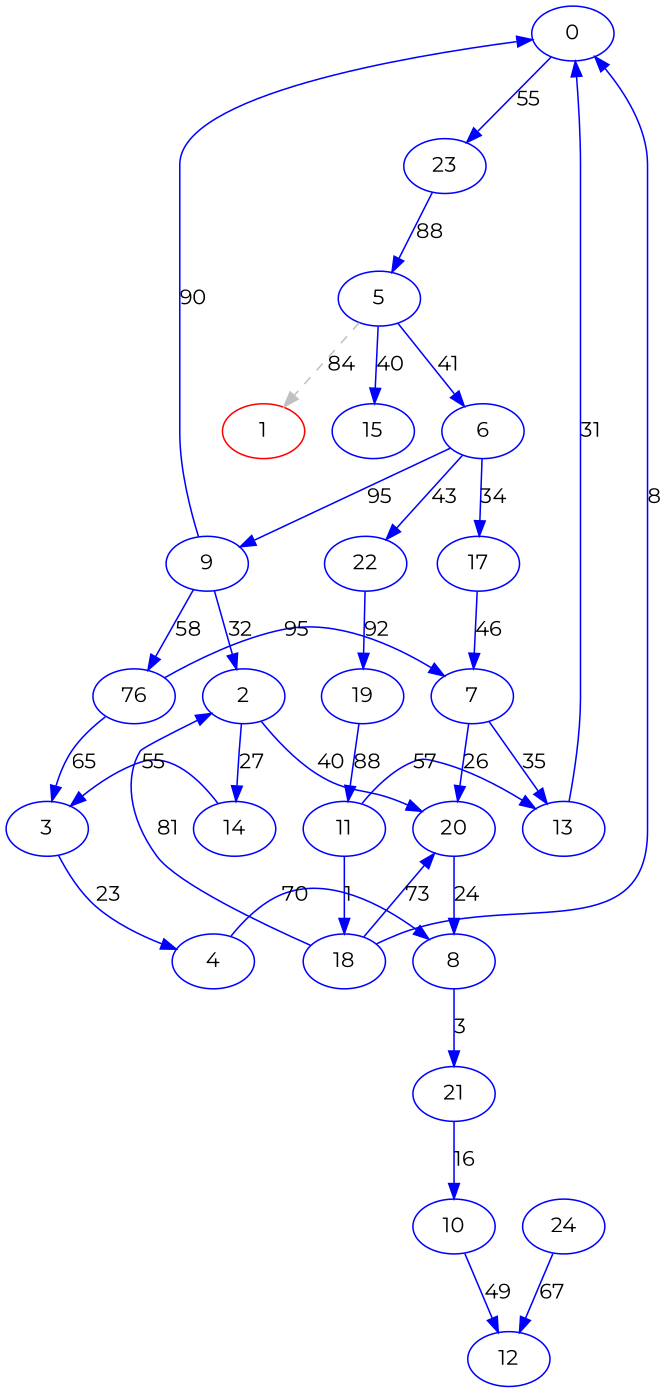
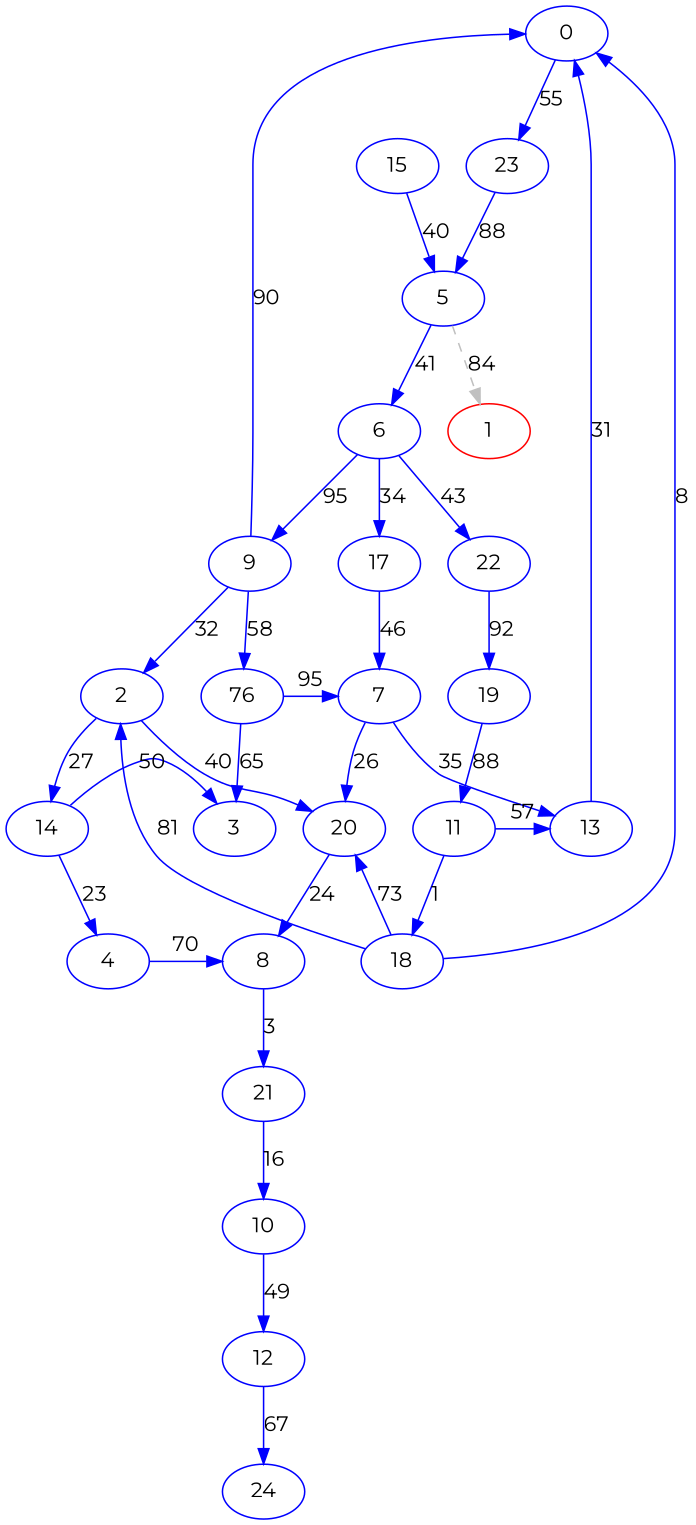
(377, 357) -> (418, 225)
(154, 763) -> (152, 763)
(101, 910) -> (74, 888)
(539, 1286) -> (264, 1418)
